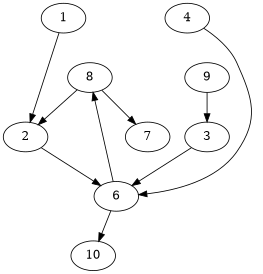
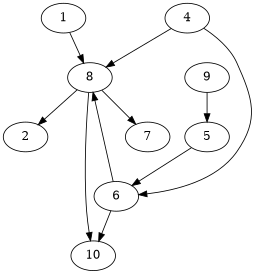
none -> (142, 46)
(46, 73) -> (75, 44)
(207, 137) -> (207, 137)
none -> (85, 163)
(68, 164) -> none
